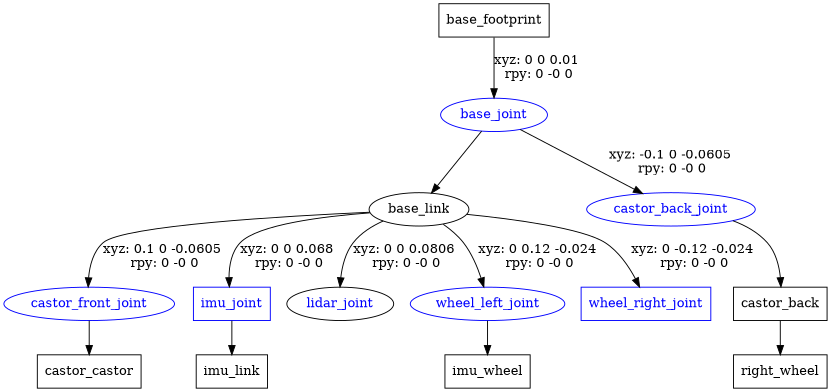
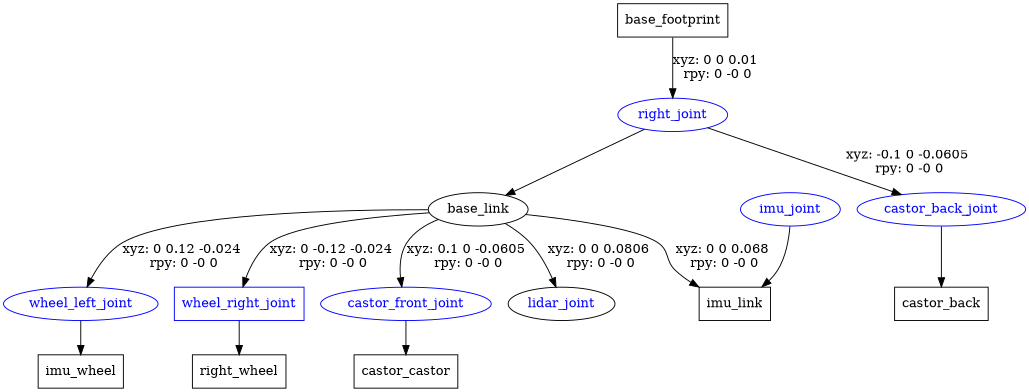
(494, 115) -> (673, 115)
(285, 224) -> (619, 229)
(232, 304) -> (790, 209)
(780, 333) -> (239, 333)
